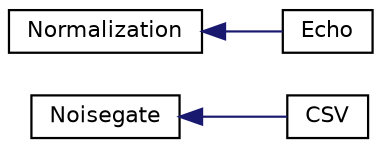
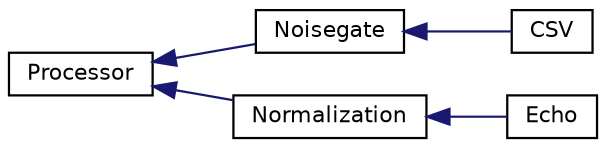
none -> (81, 74)
